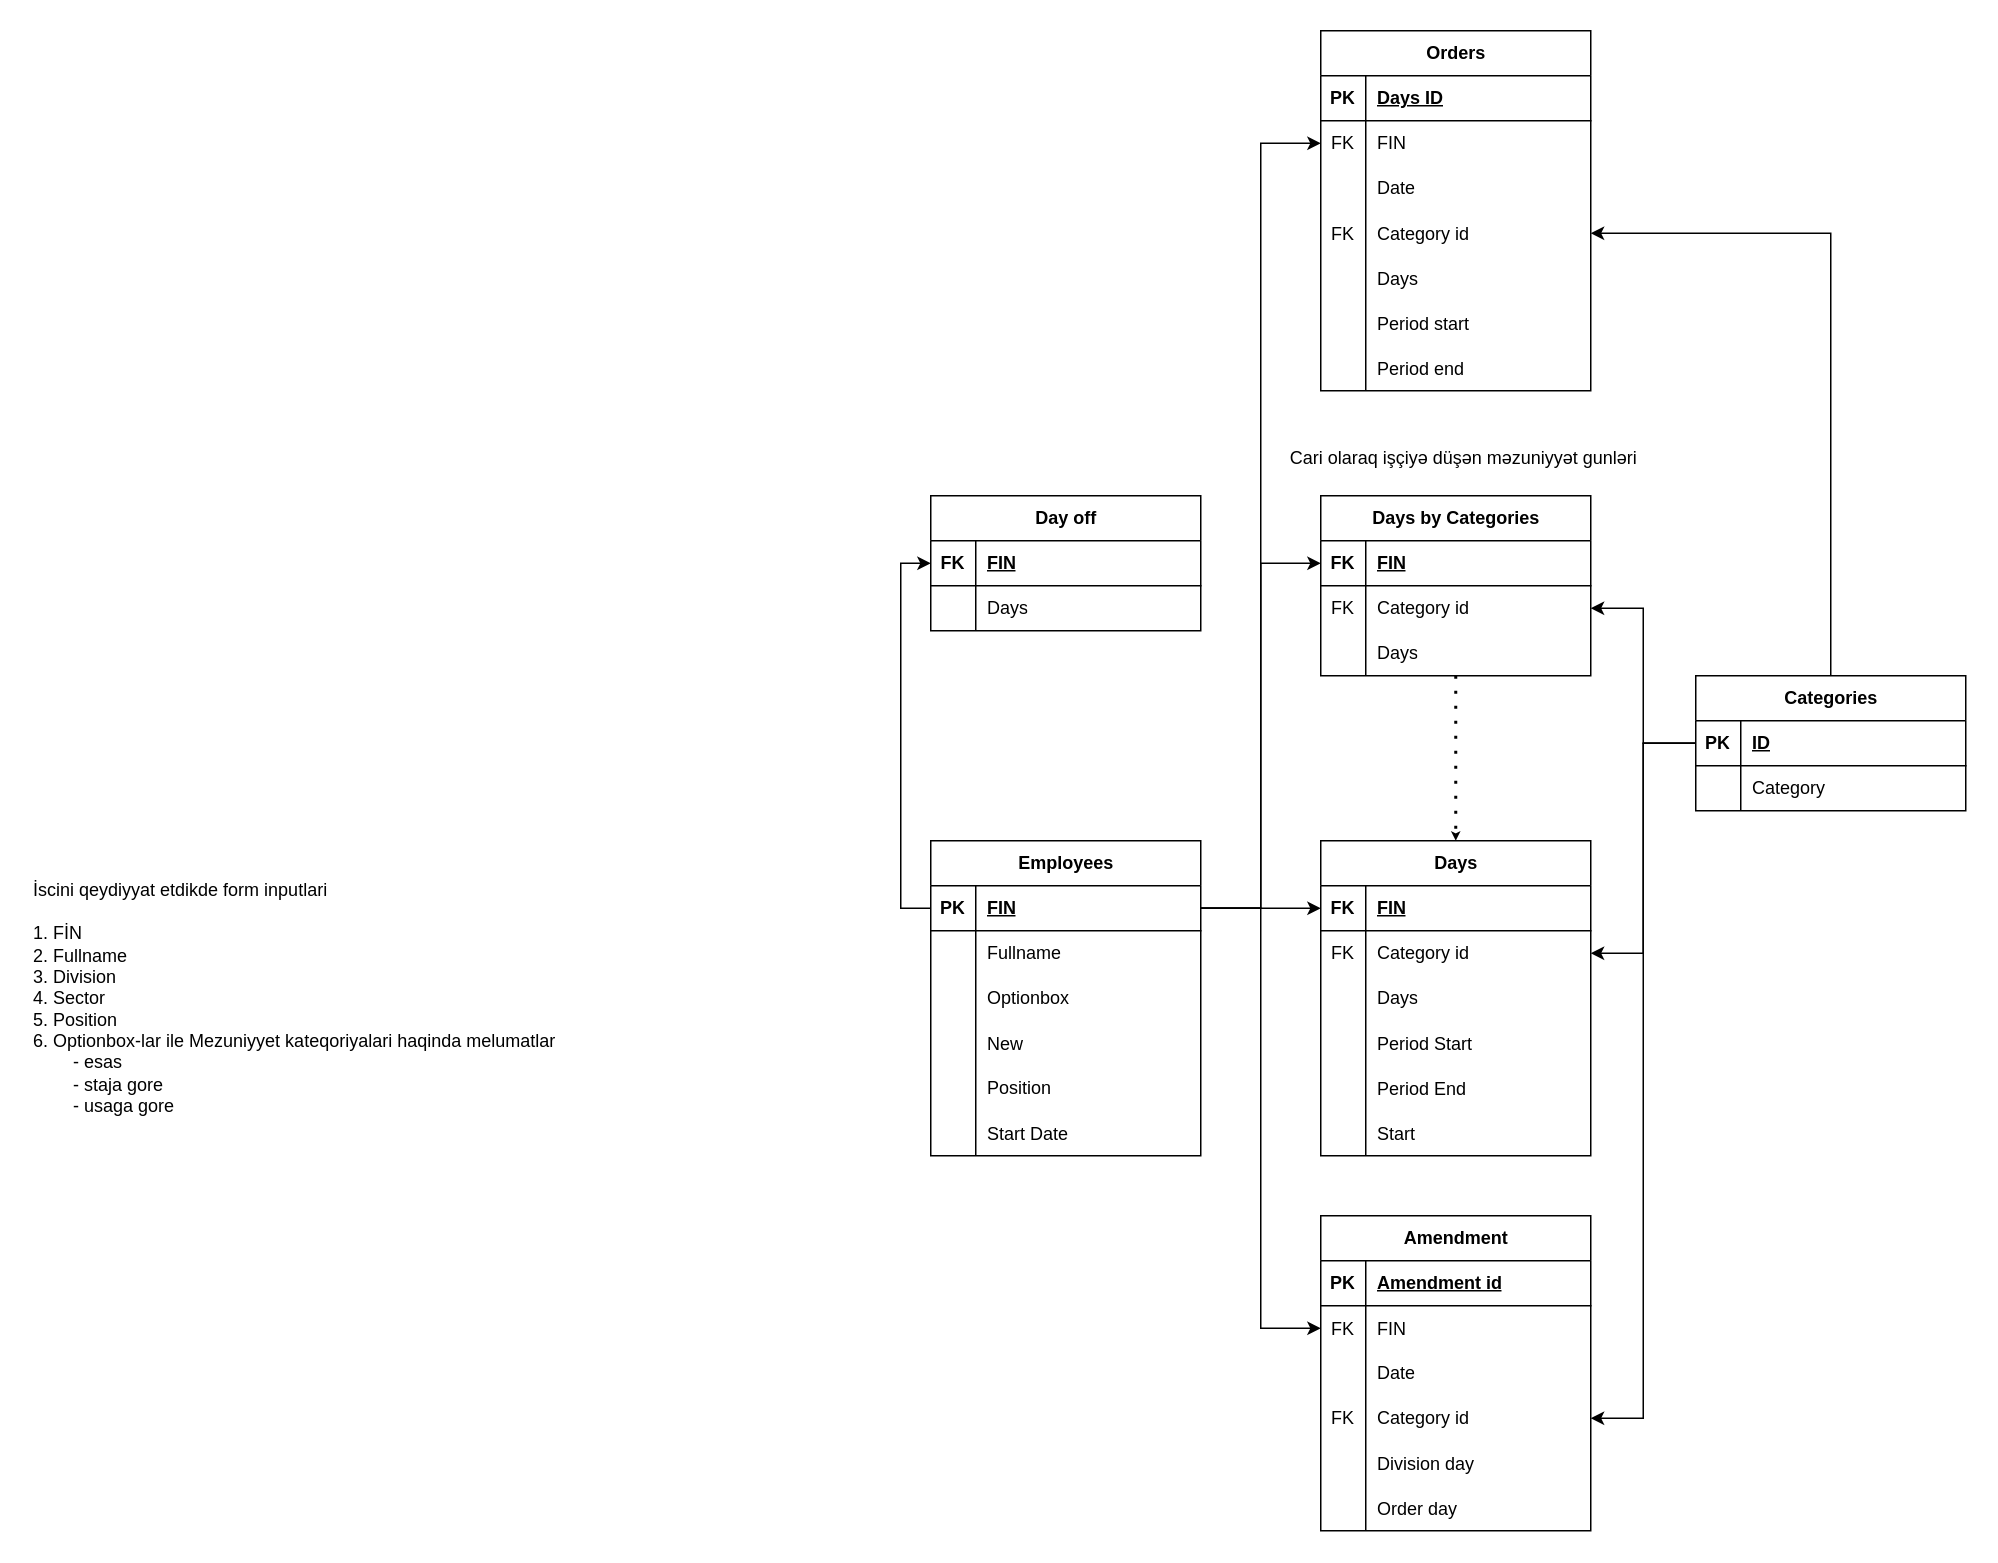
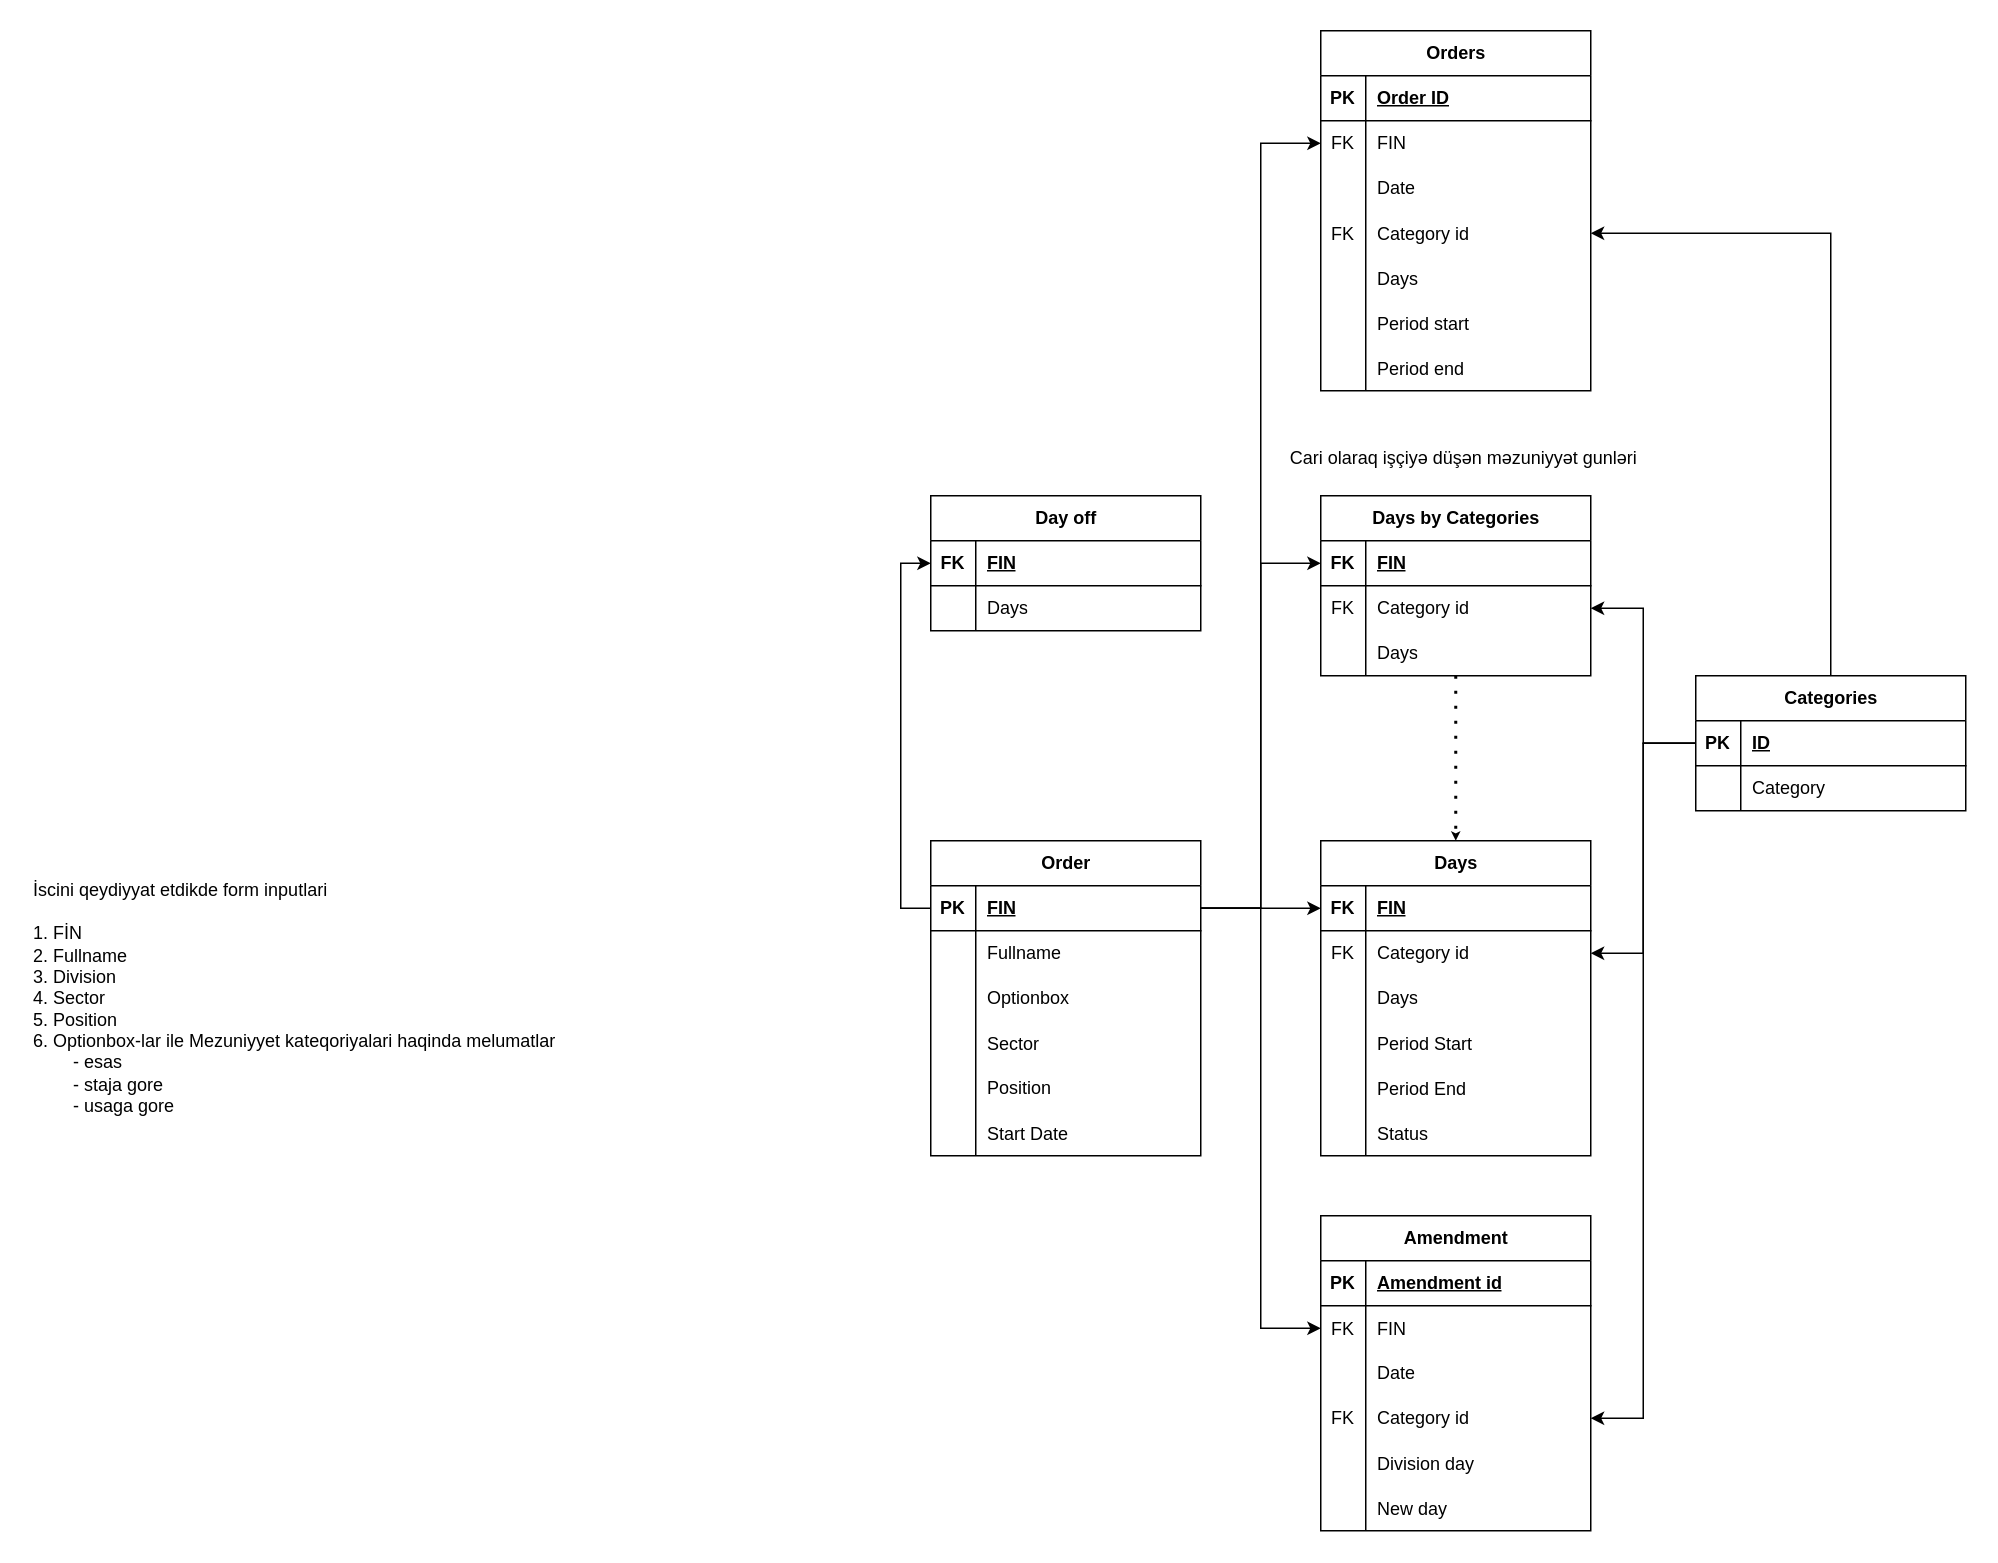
(1411, 98) -> (1416, 98)
(1067, 863) -> (1067, 863)
(1002, 1044) -> (1017, 1044)
(1402, 1134) -> (1407, 1134)
(1420, 1509) -> (1410, 1509)
